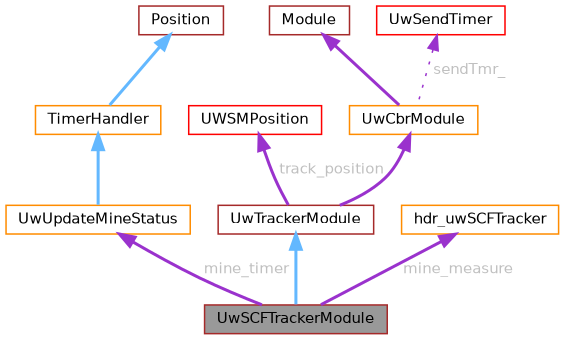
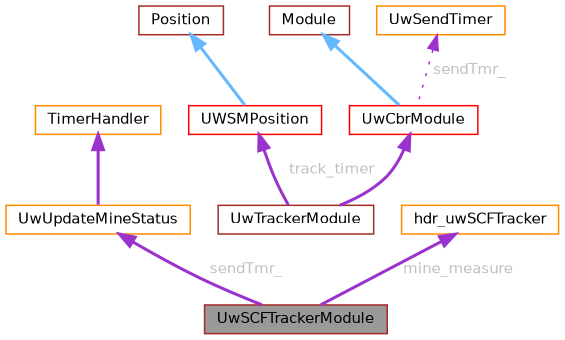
(441, 20) -> (441, 20)
(367, 75) -> (367, 75)
(135, 76) -> (223, 76)
(414, 120) -> (414, 120)
(330, 170) -> (330, 170)
(98, 177) -> (98, 177)
(245, 269) -> (245, 269)
(296, 277) -> none
